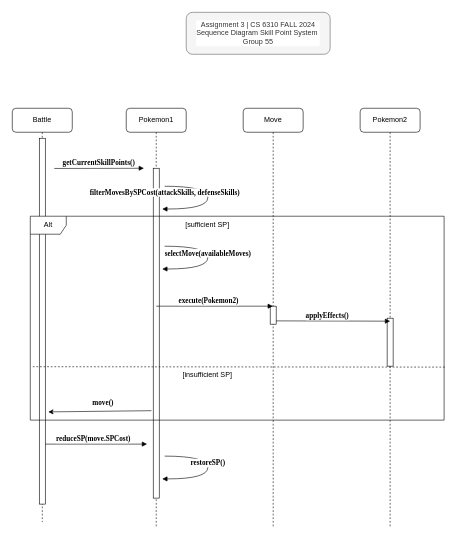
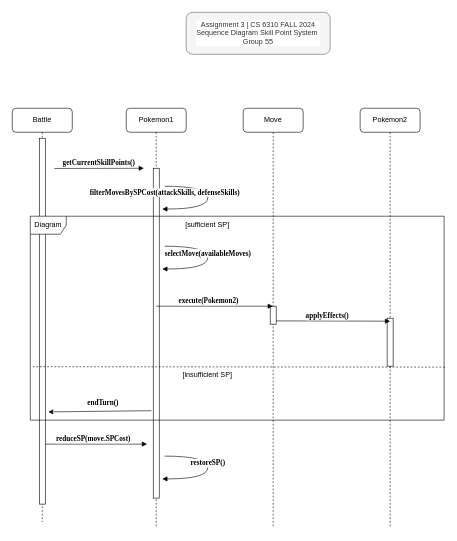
(48, 225) -> (48, 225)
(103, 403) -> (103, 403)
